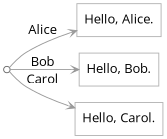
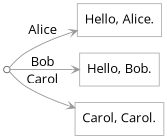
(119, 119) -> (119, 119)
